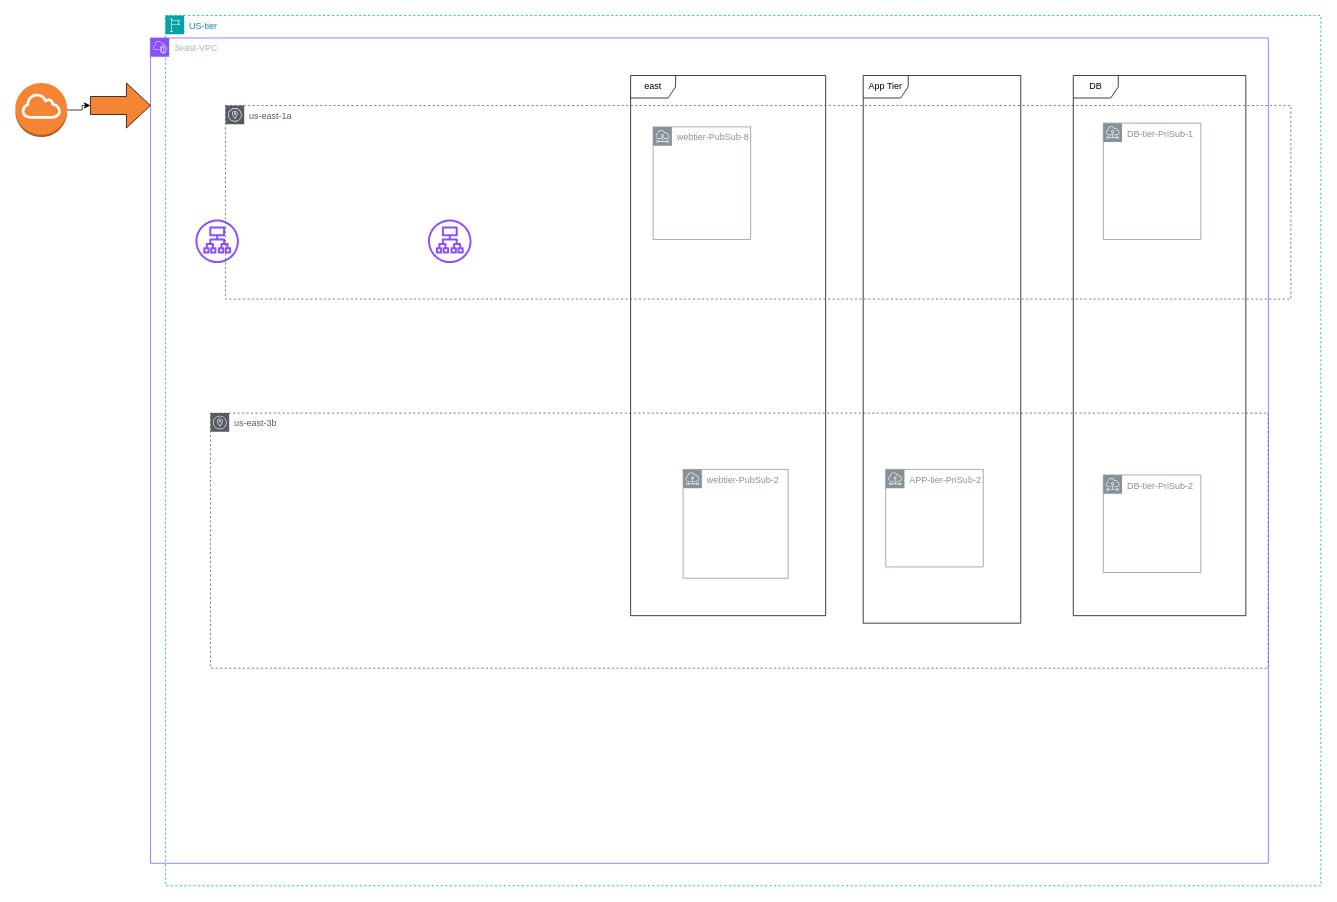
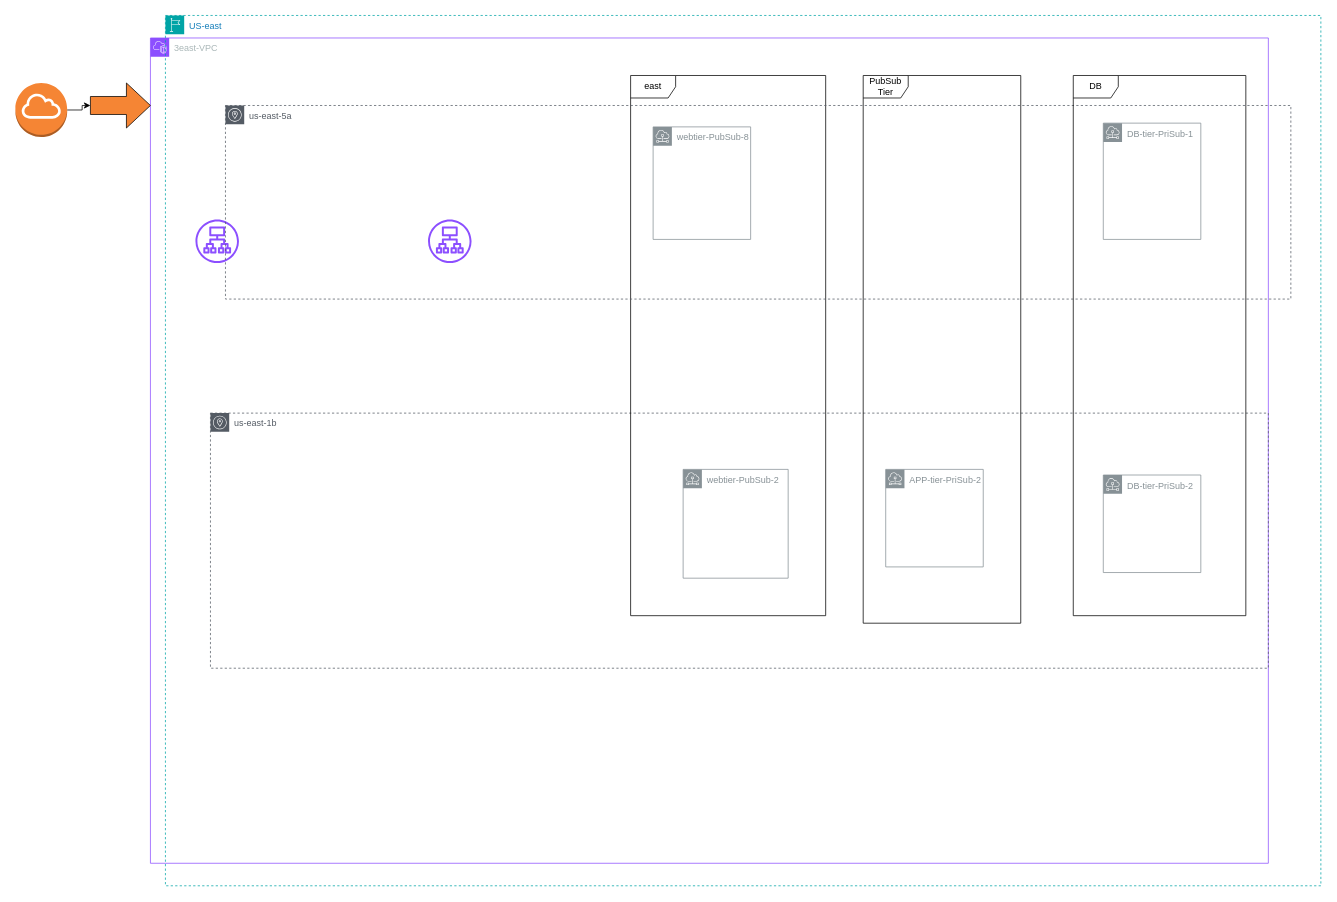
(206, 26) -> (207, 26)
(885, 87) -> (885, 87)
(275, 116) -> (275, 116)
(260, 424) -> (260, 424)
